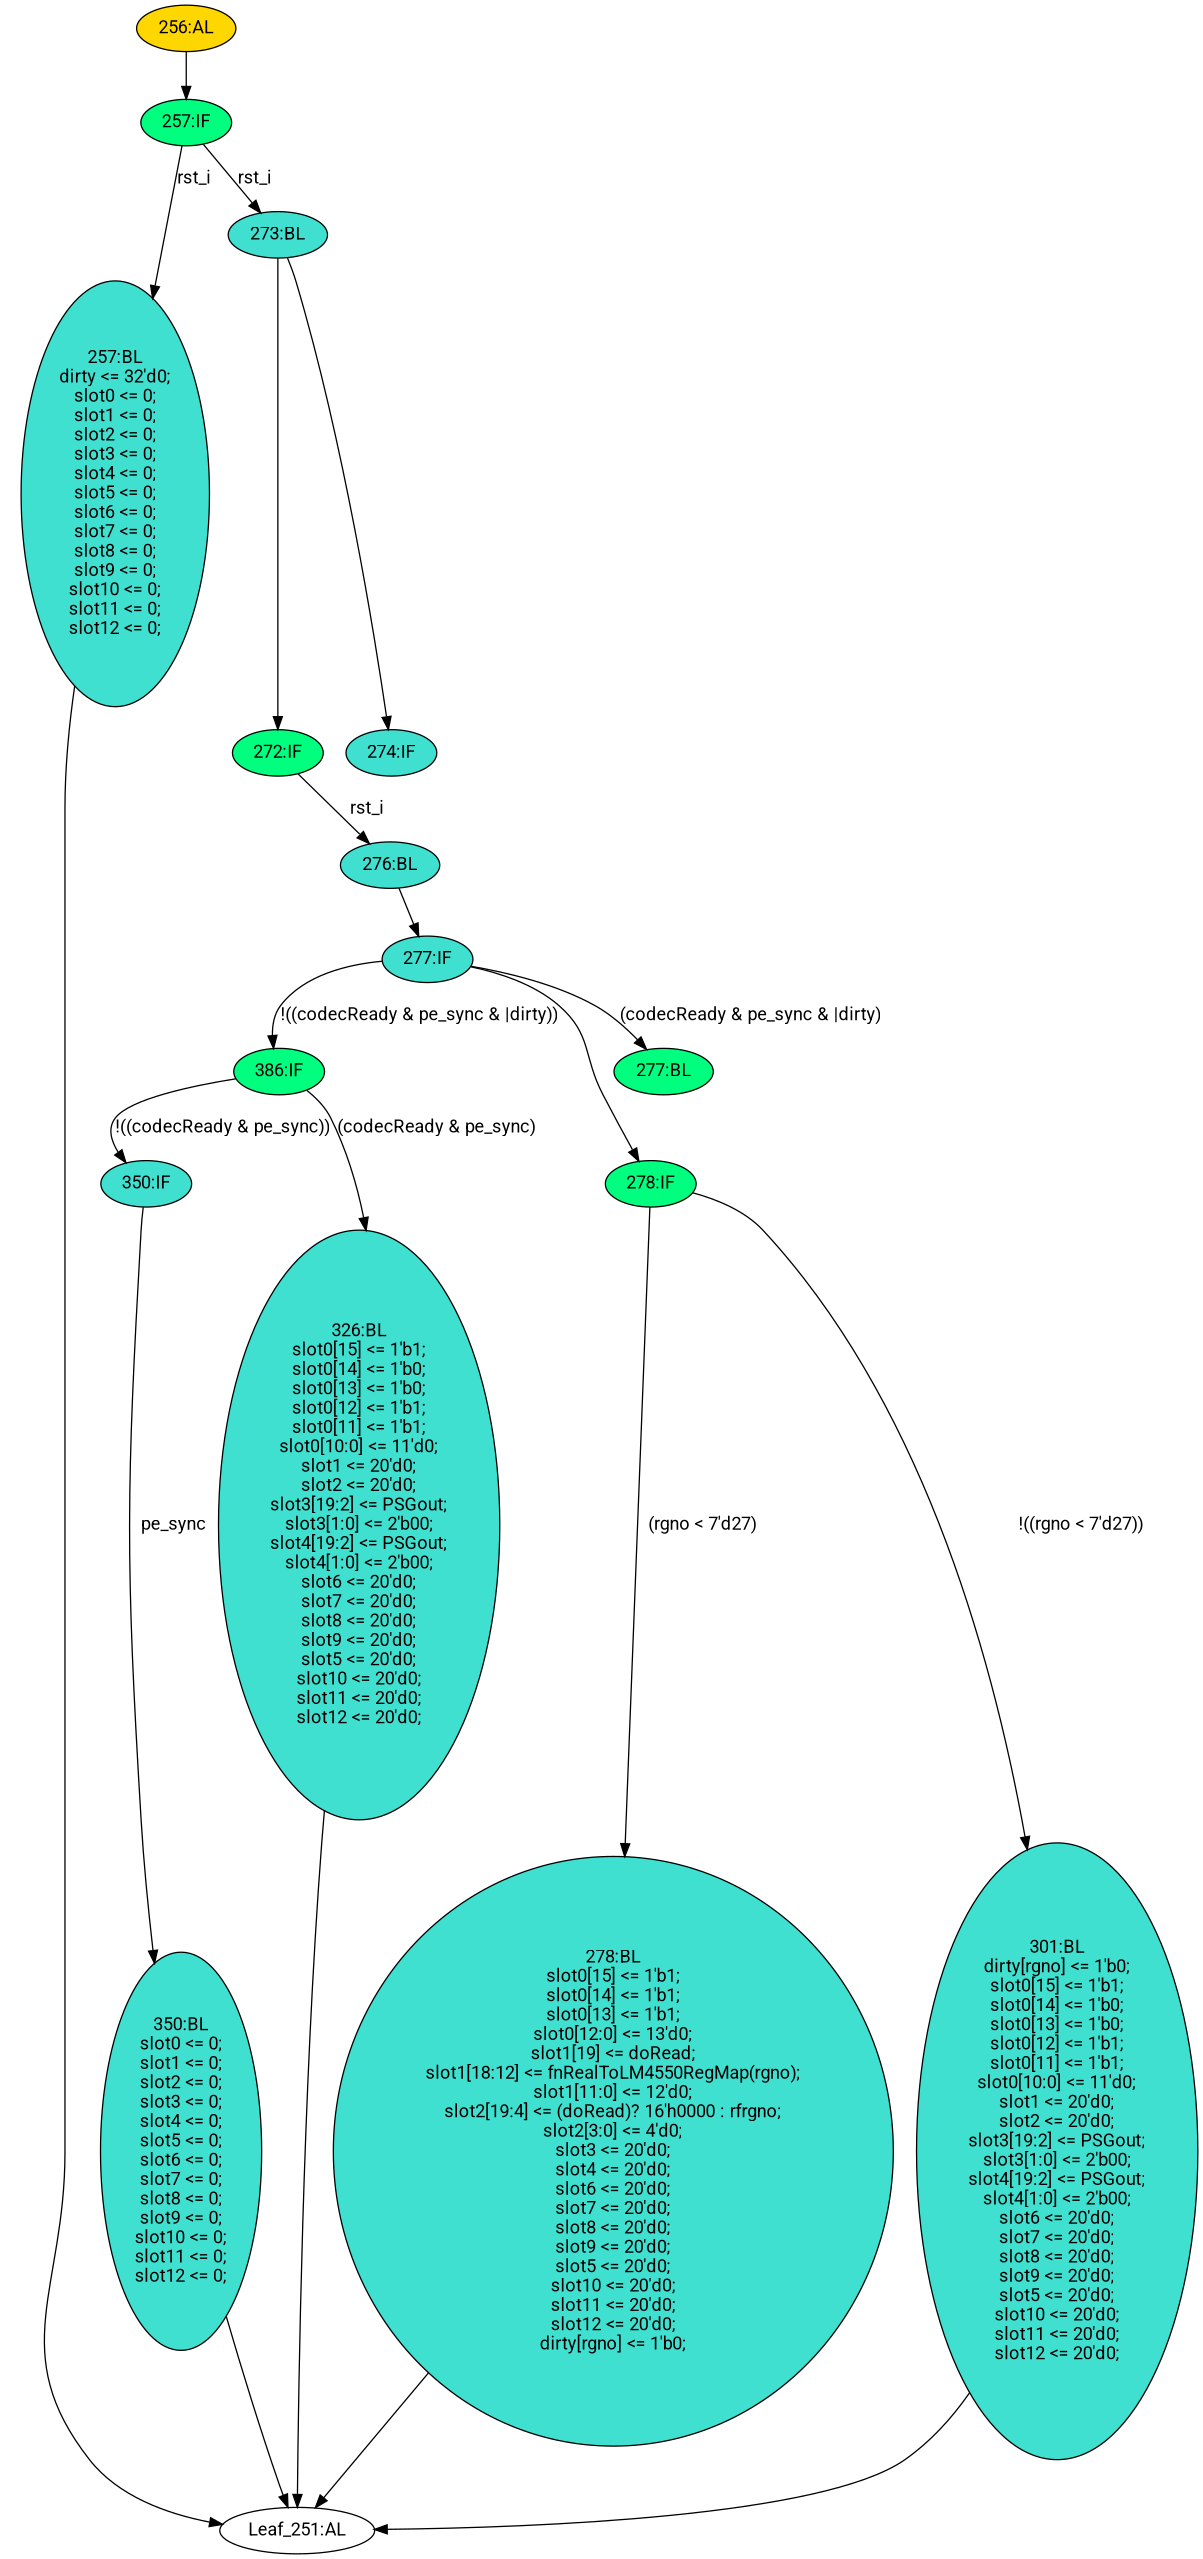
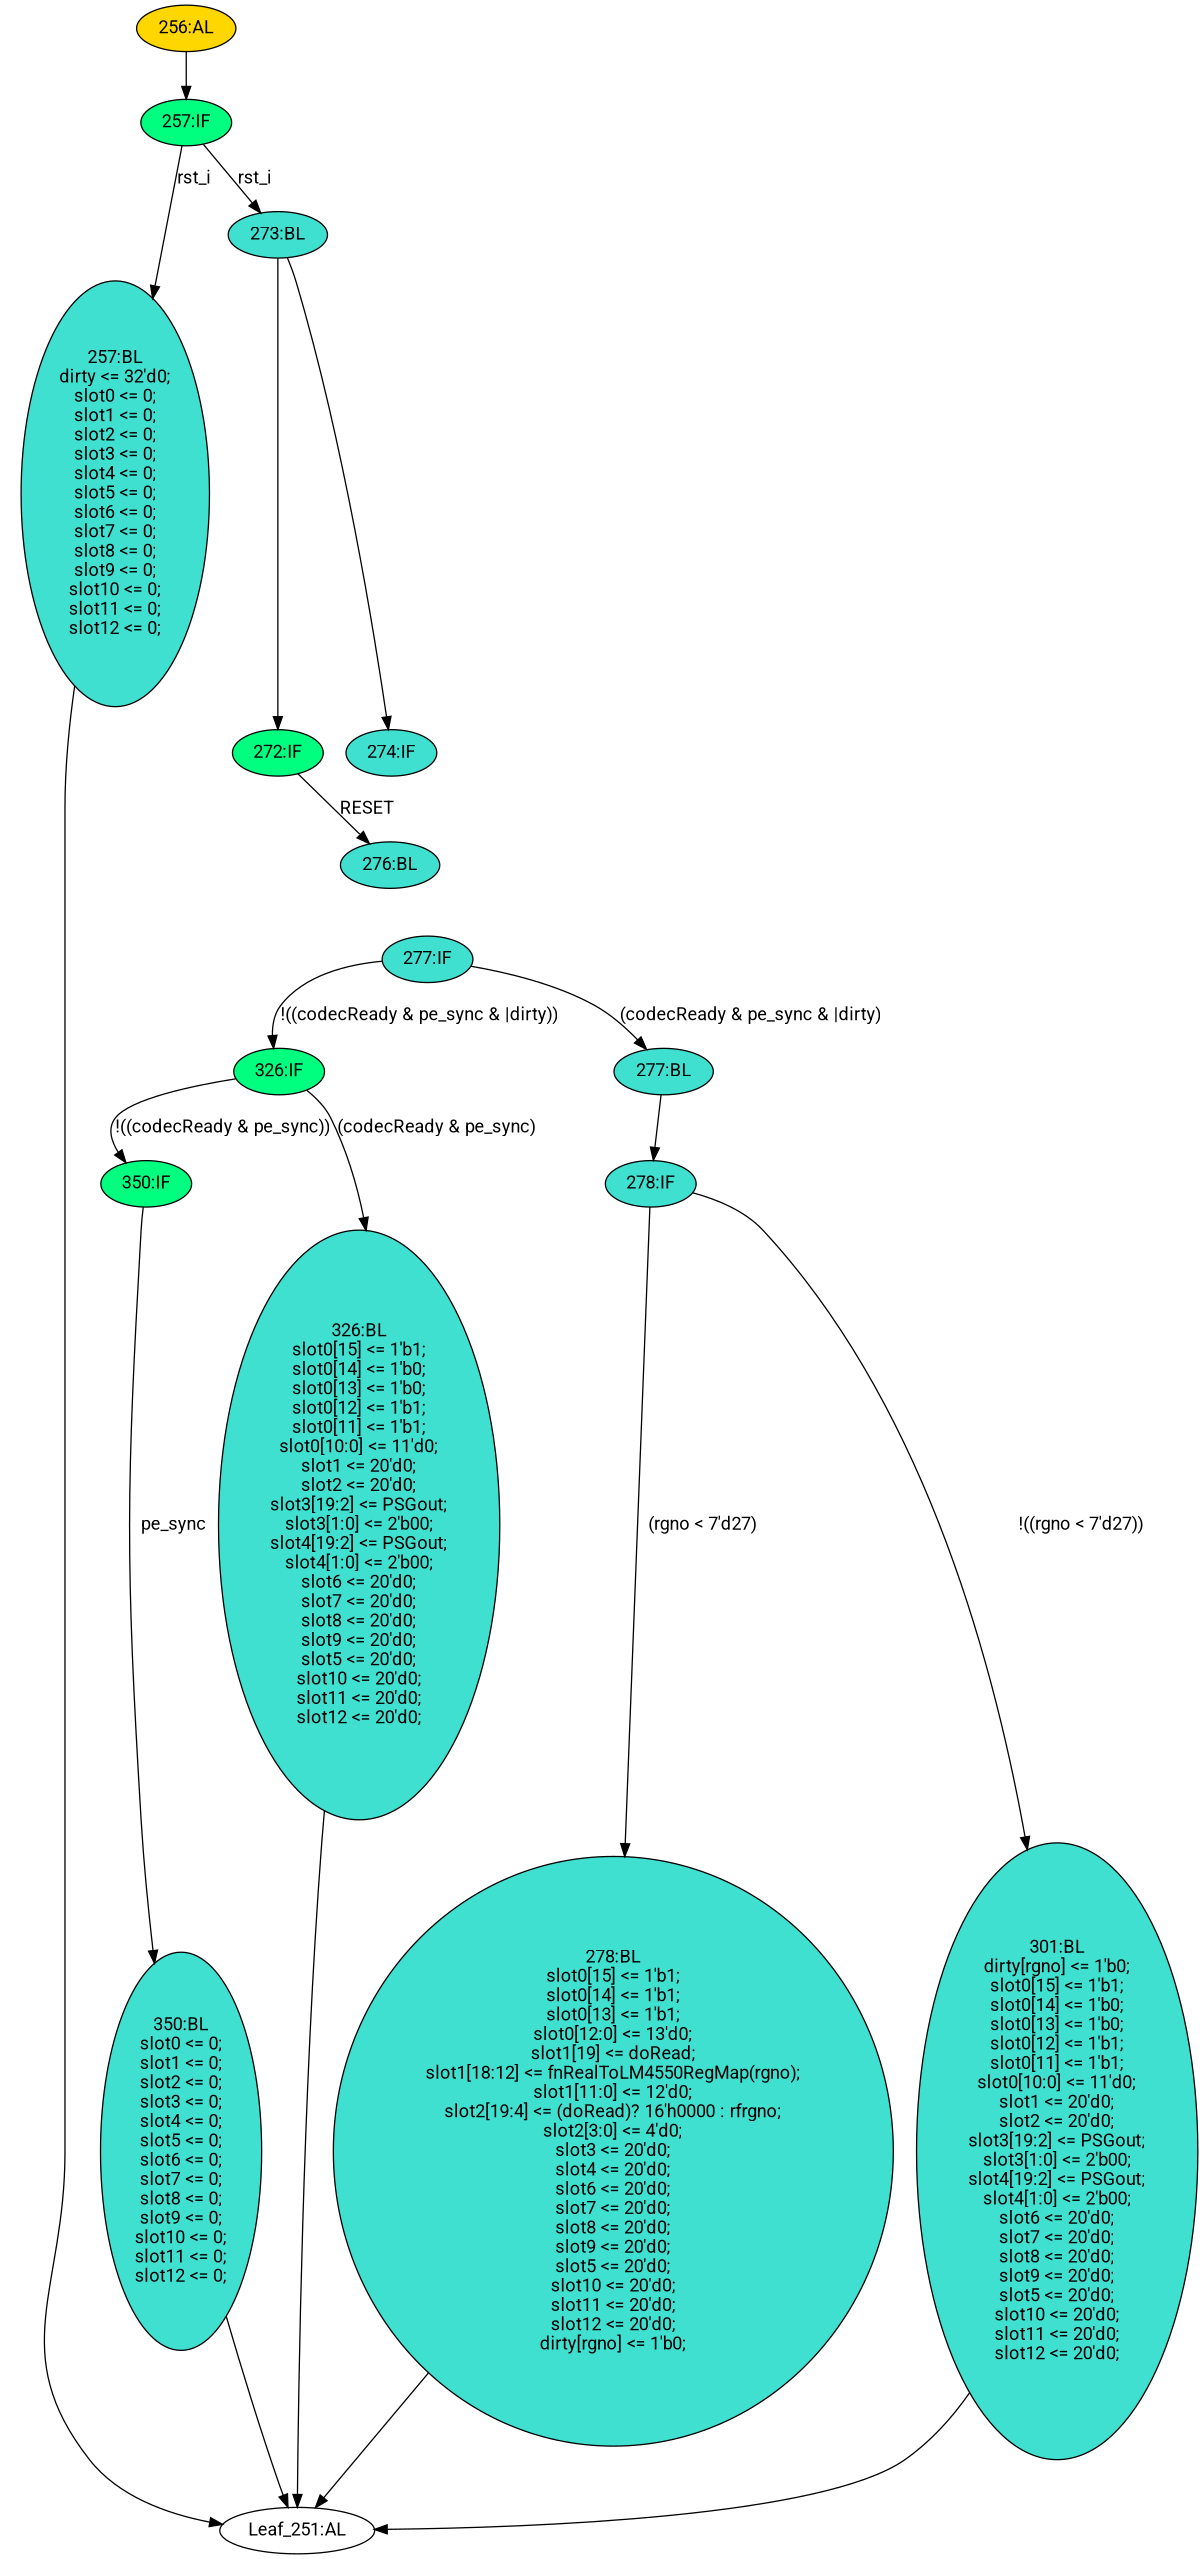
(368, 809) -> (368, 809)
(406, 906) -> none
(580, 1031) -> (658, 1121)
(279, 1072) -> (279, 1072)
(664, 1072) -> (664, 1072)
(146, 1184) -> (146, 1184)
(651, 1184) -> (651, 1184)
